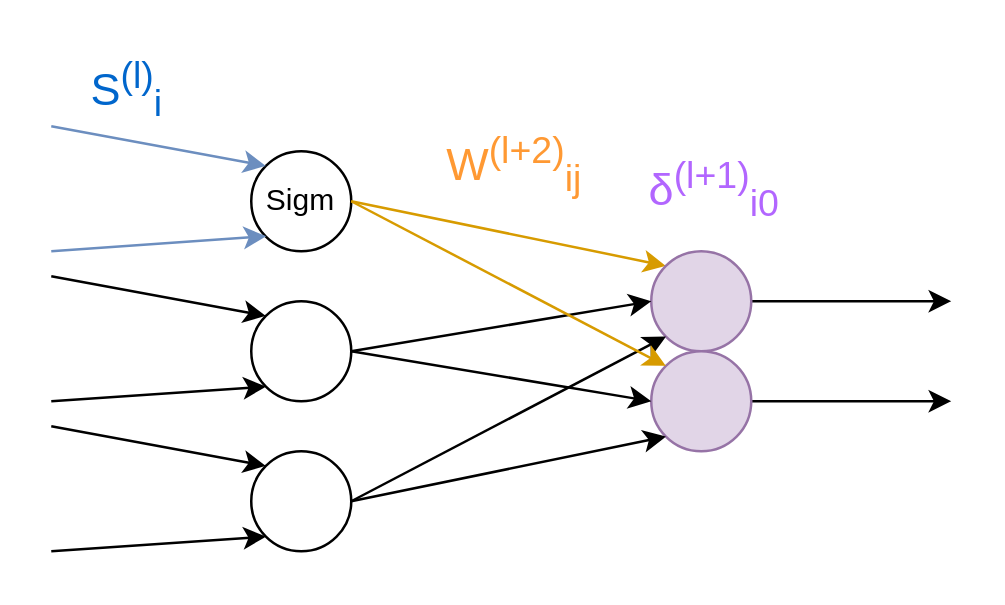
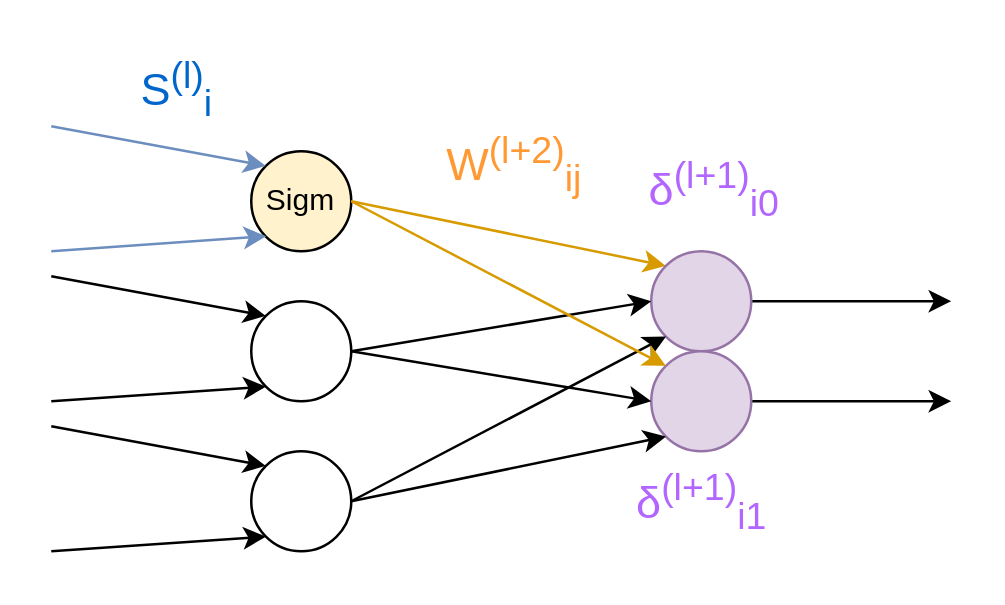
(126, 89) -> (176, 89)
(301, 201) -> (301, 201)
none -> (701, 501)
